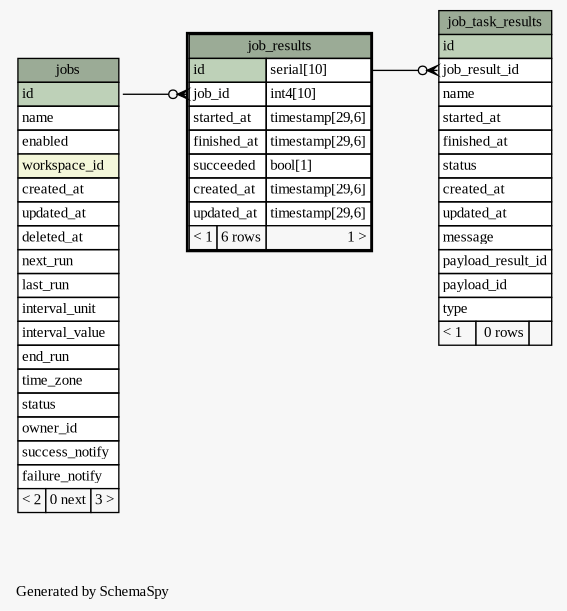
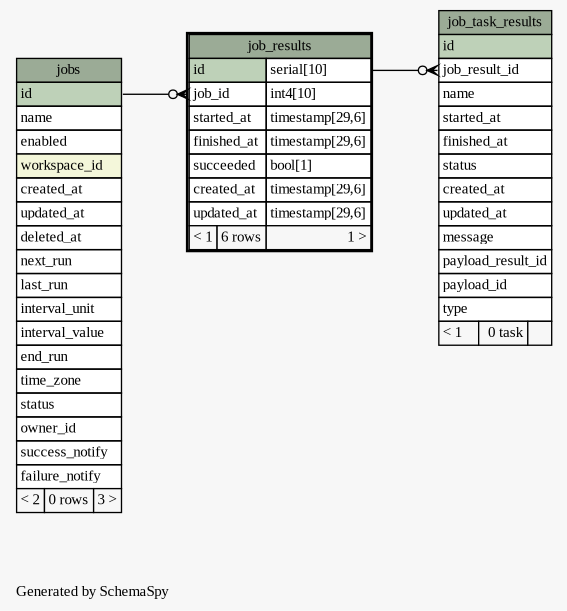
(505, 333) -> (506, 333)
(68, 500) -> (69, 500)
